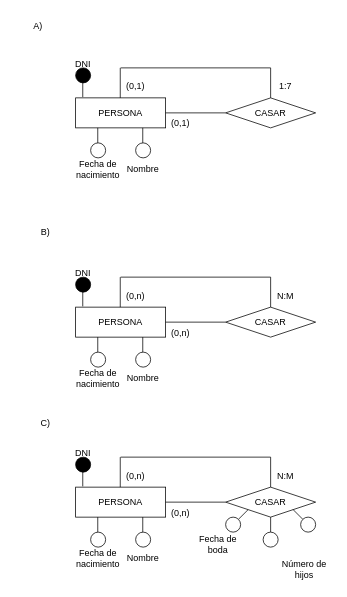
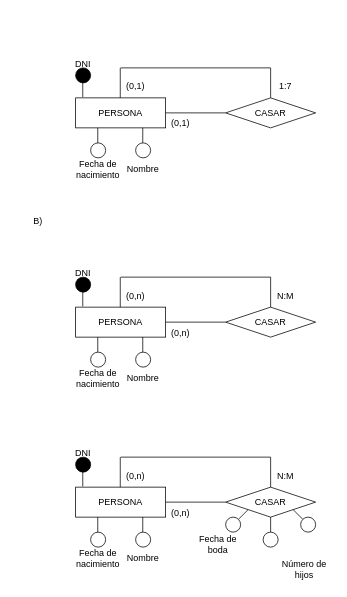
(38, 27) -> none
(45, 232) -> (38, 221)
(45, 423) -> none
